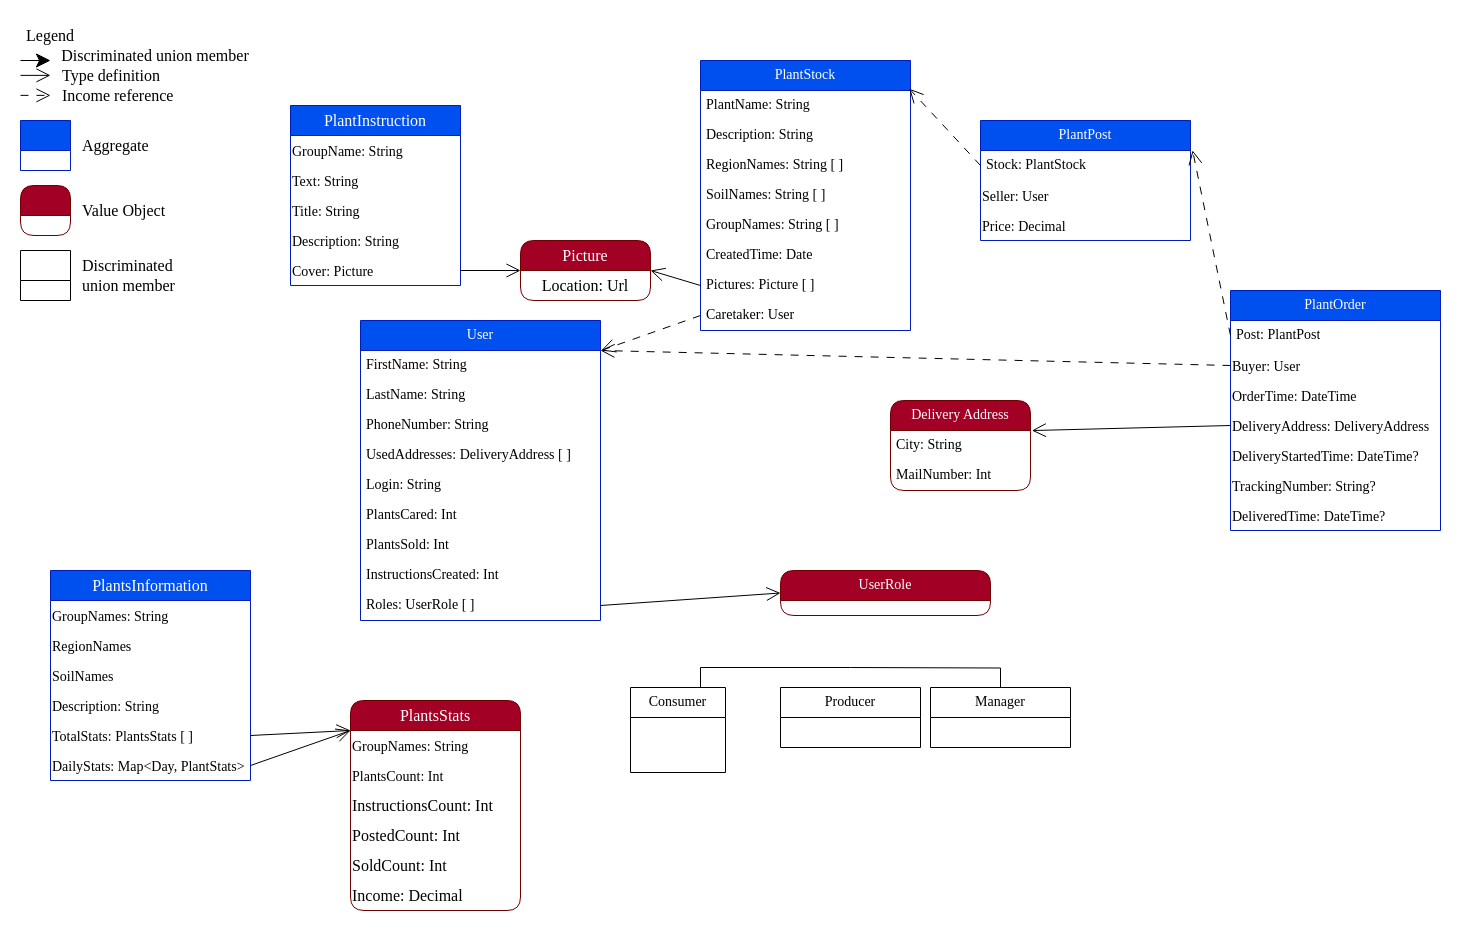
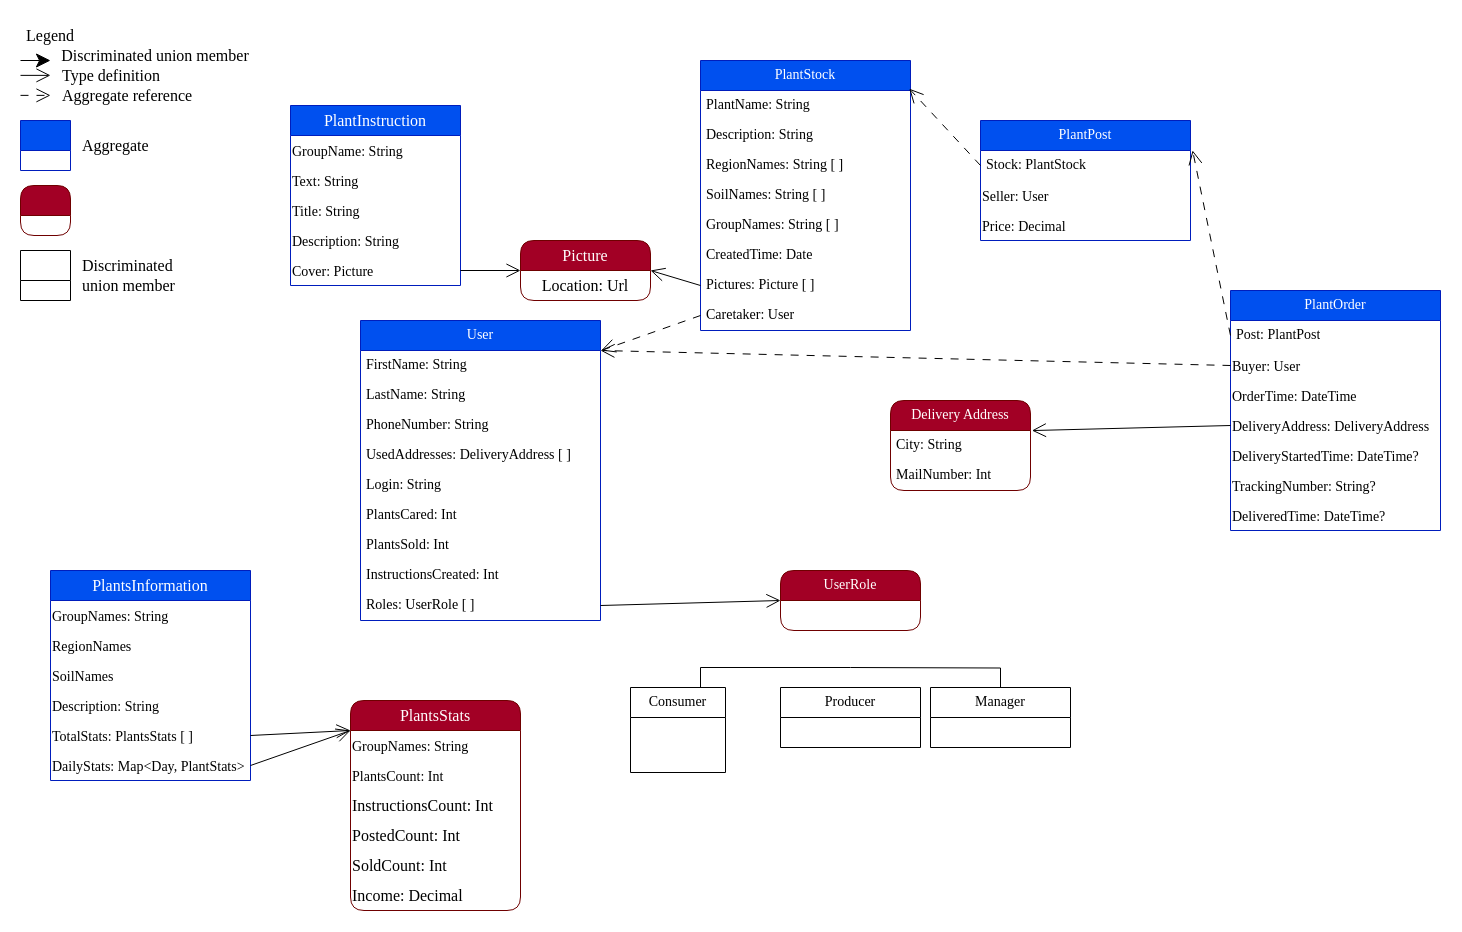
(132, 96) -> (146, 96)
(131, 211) -> none
(886, 593) -> (851, 601)
